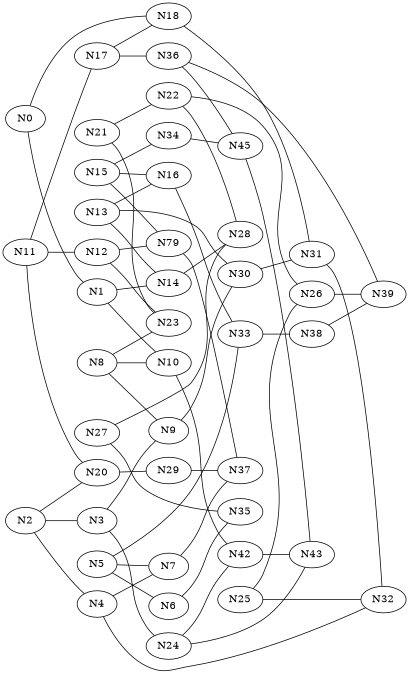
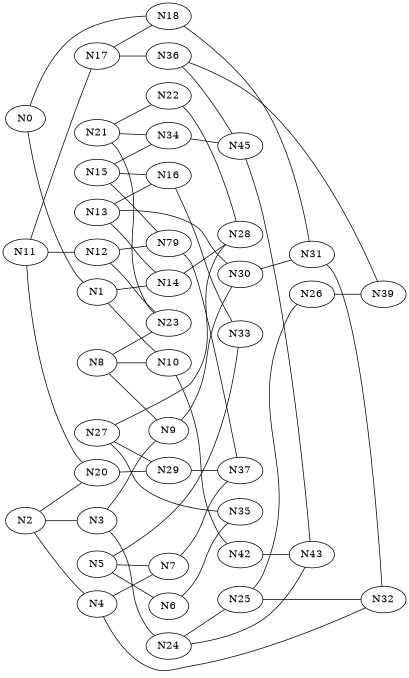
none -> (133, 134)
(281, 166) -> none
(312, 334) -> none
none -> (133, 452)
(206, 601) -> (205, 623)
